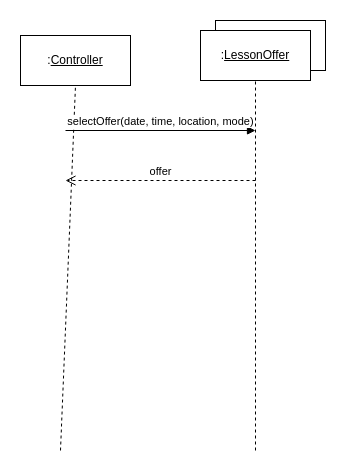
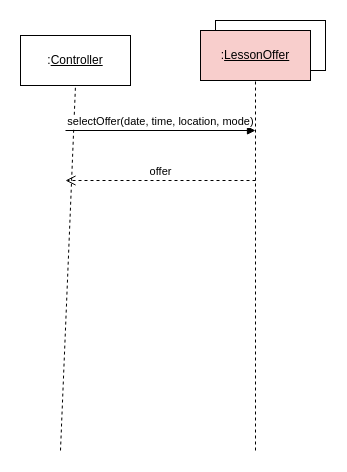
(256, 56) -> (256, 56)
